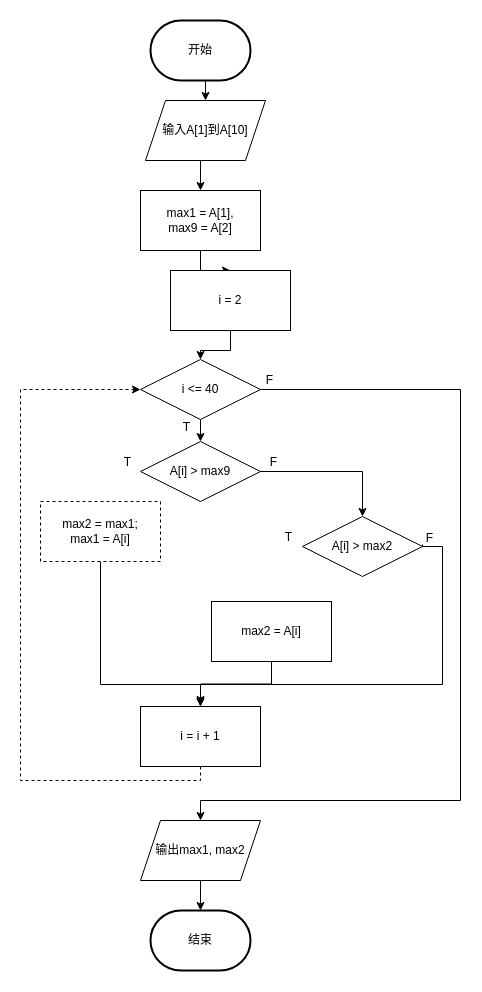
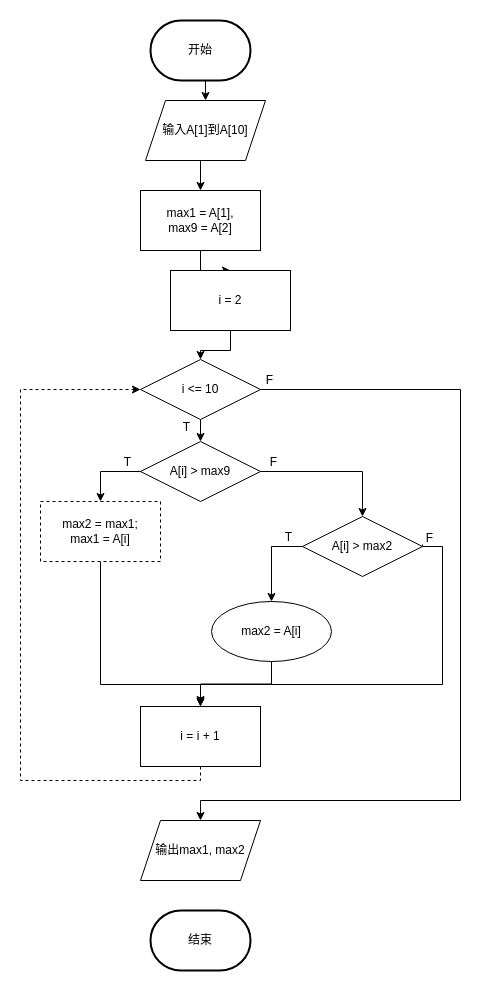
(201, 390) -> (201, 390)
none -> (110, 472)
none -> (272, 555)
(272, 632) -> (272, 632)
(201, 892) -> none
